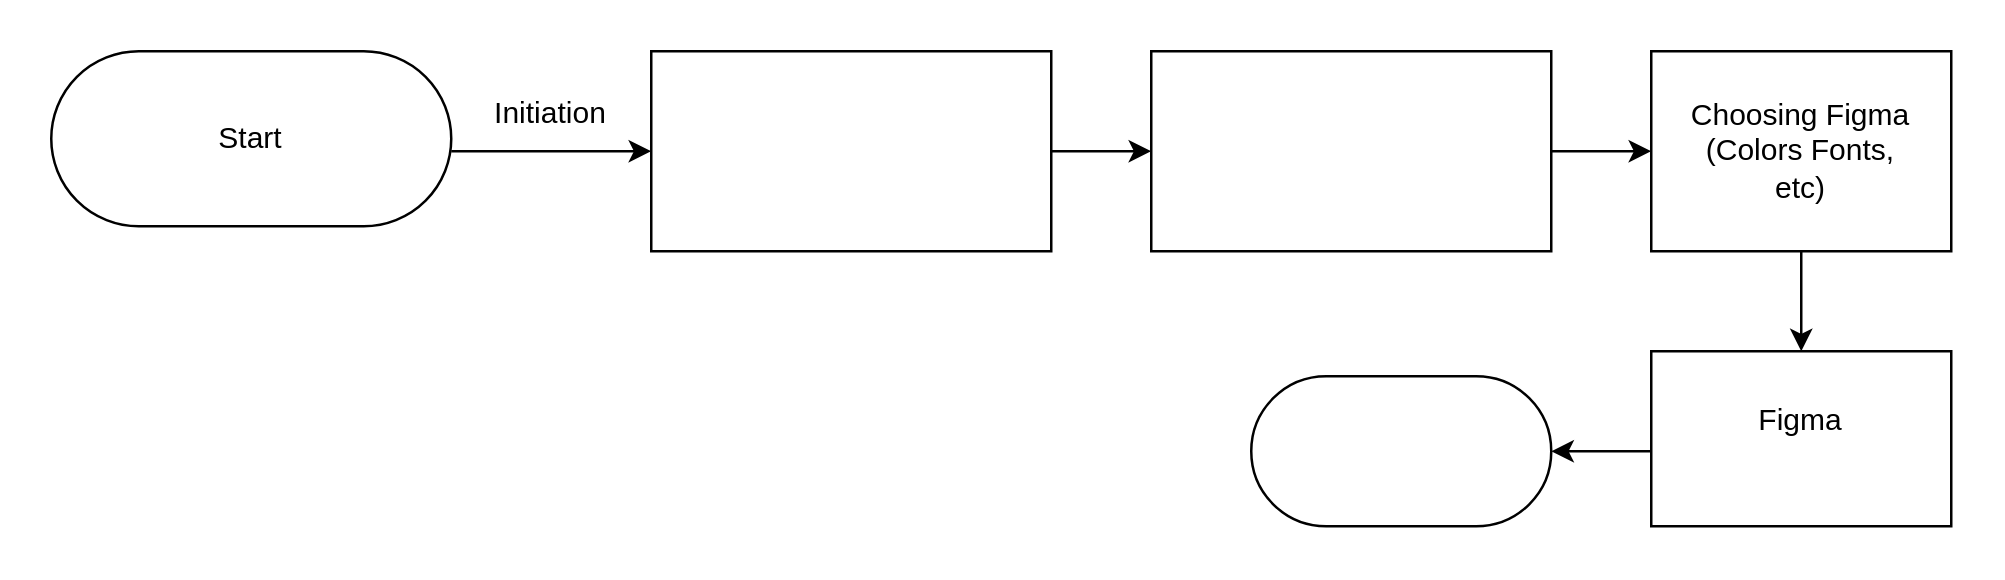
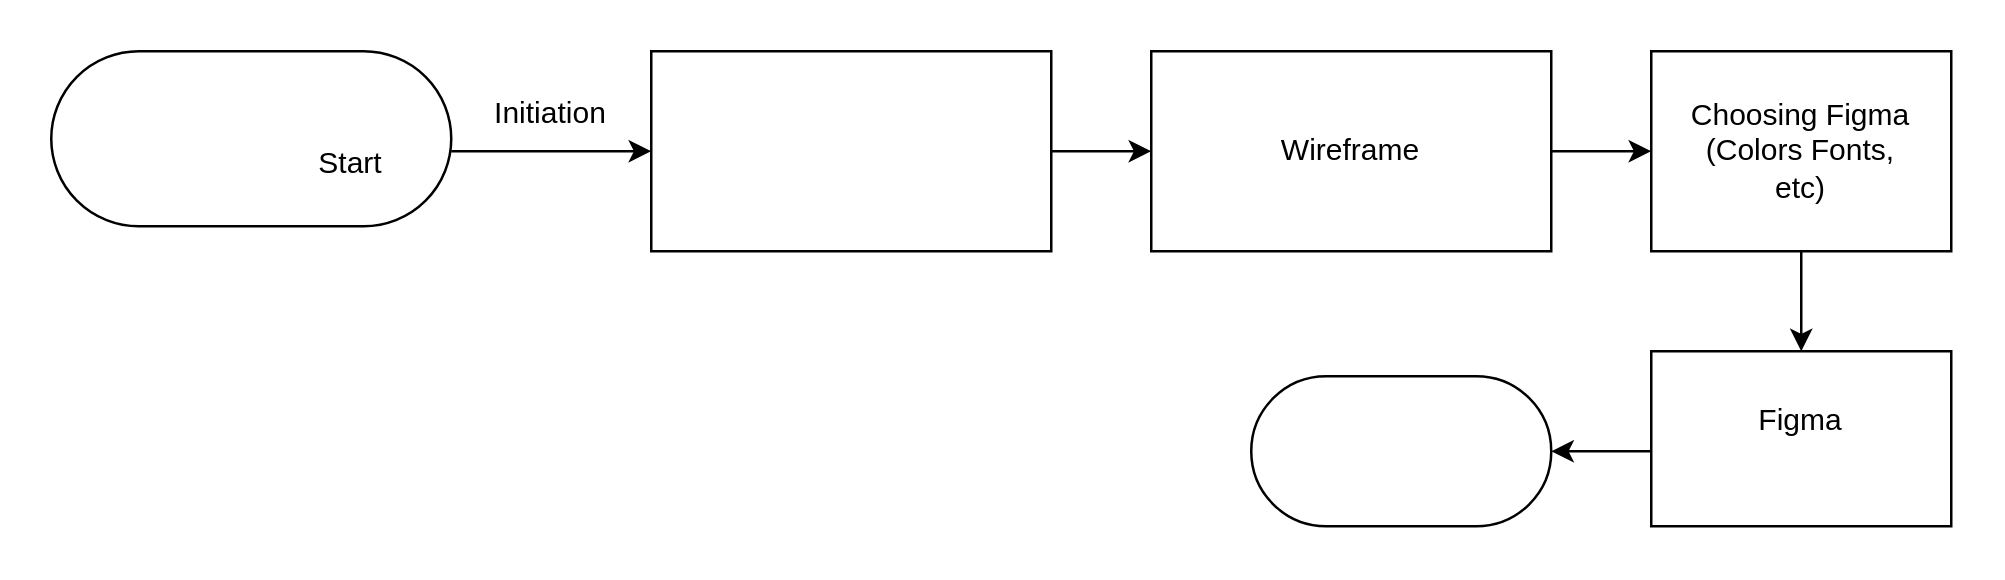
(251, 139) -> (351, 164)
none -> (1351, 151)
